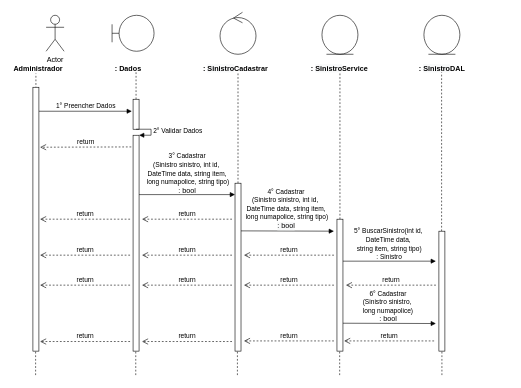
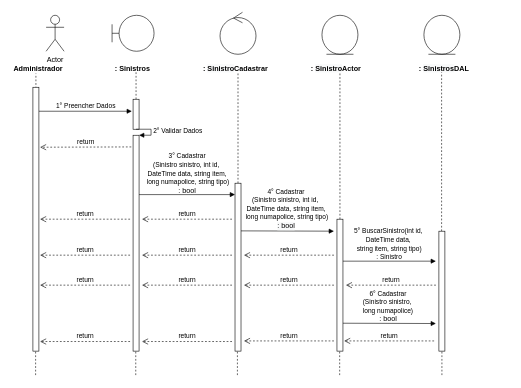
(127, 69) -> (133, 69)
(341, 69) -> (338, 69)
(442, 69) -> (444, 69)
